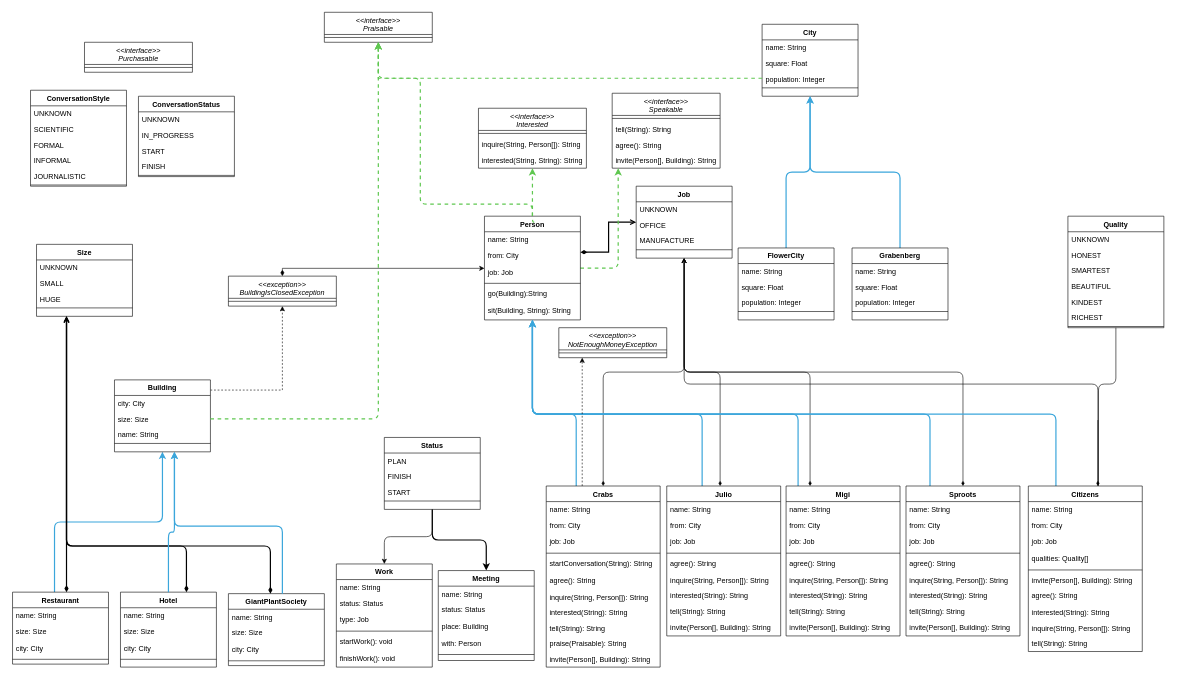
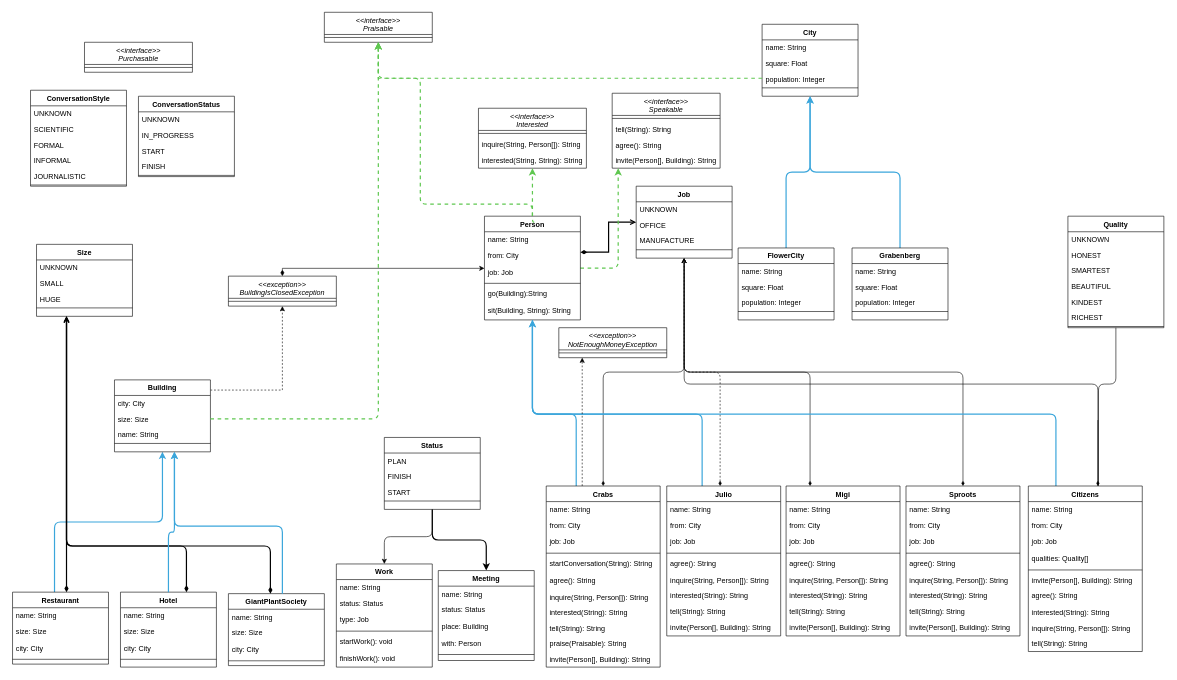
(720, 426) -> (720, 426)
(798, 451) -> none
(930, 451) -> none
